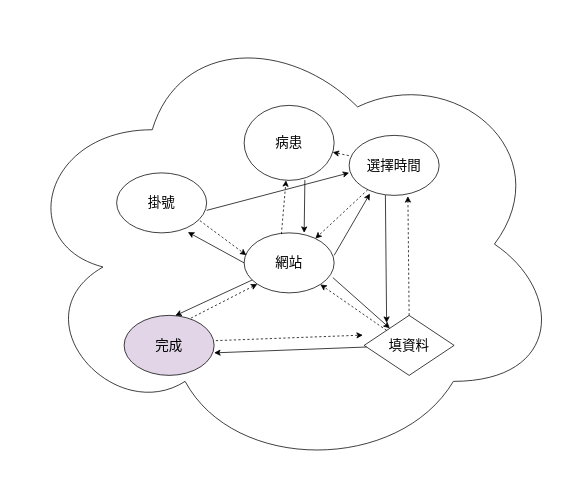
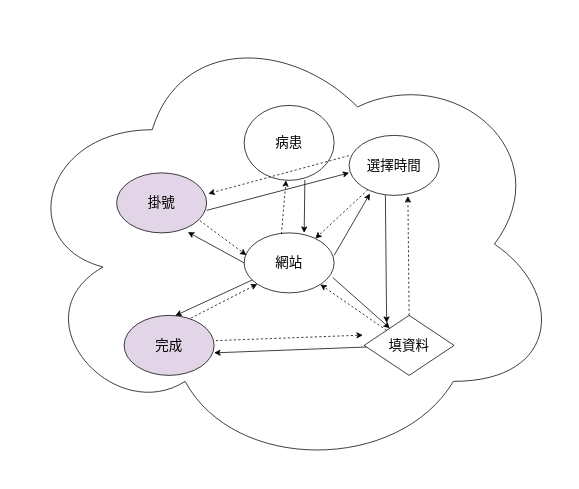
(342, 154) -> (267, 178)
(162, 203) -> (162, 203)
